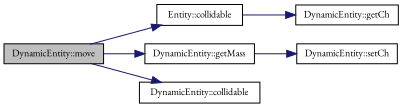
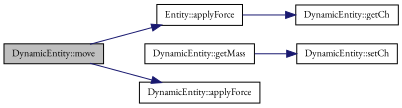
(200, 15) -> (200, 15)
(119, 54) -> none
(200, 93) -> (200, 93)
